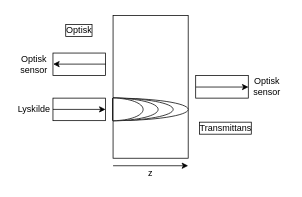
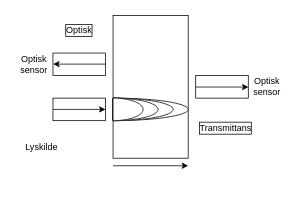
(34, 109) -> (42, 147)
(150, 173) -> none
